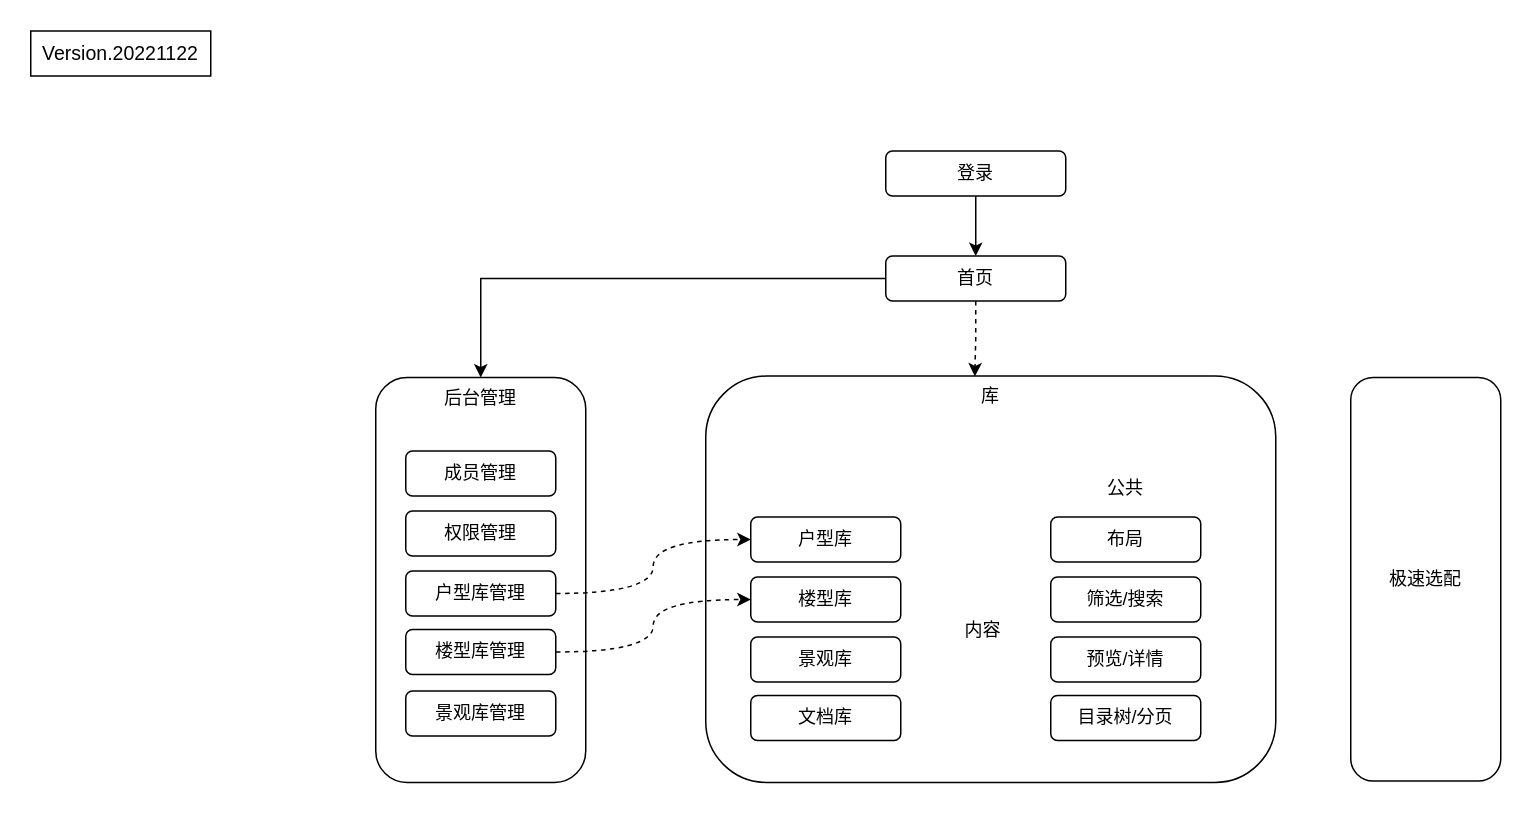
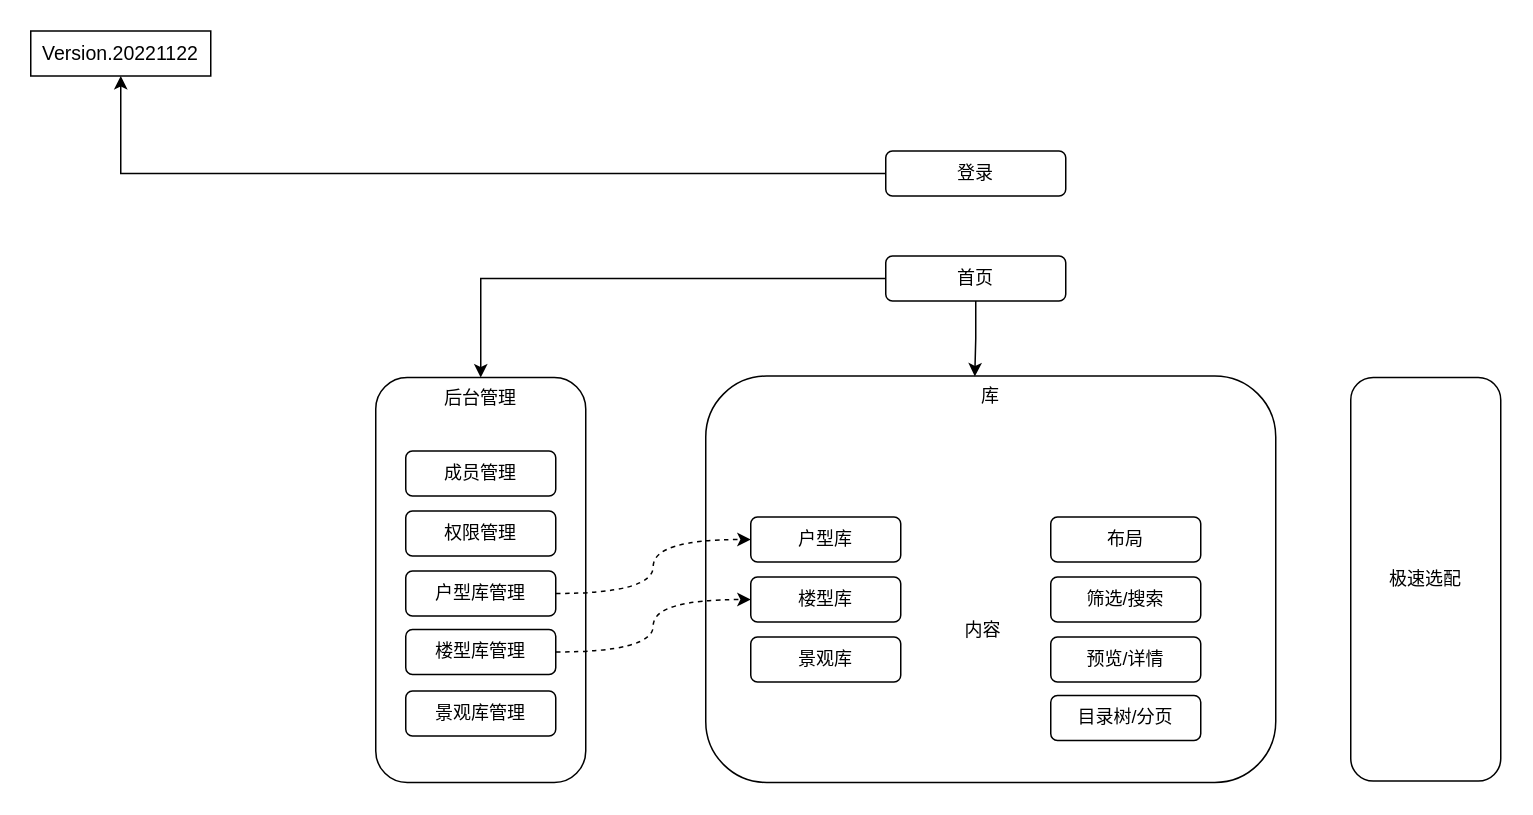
(976, 221) -> (460, 173)
(976, 334) -> (976, 334)
(1126, 488) -> none
(826, 718) -> none
